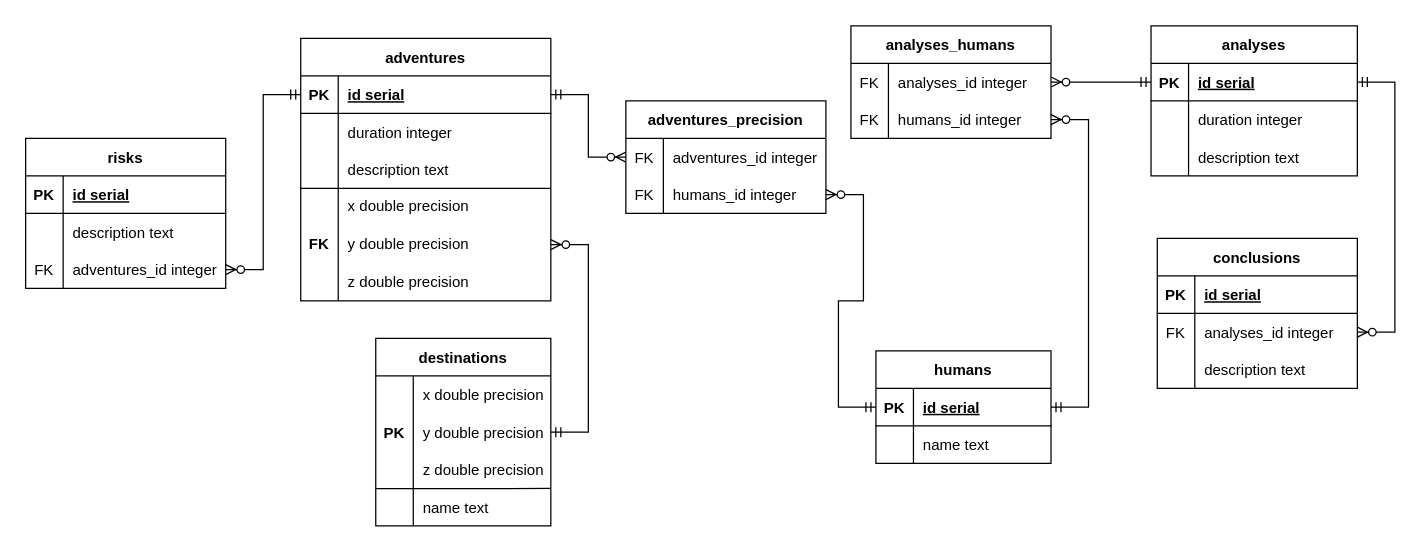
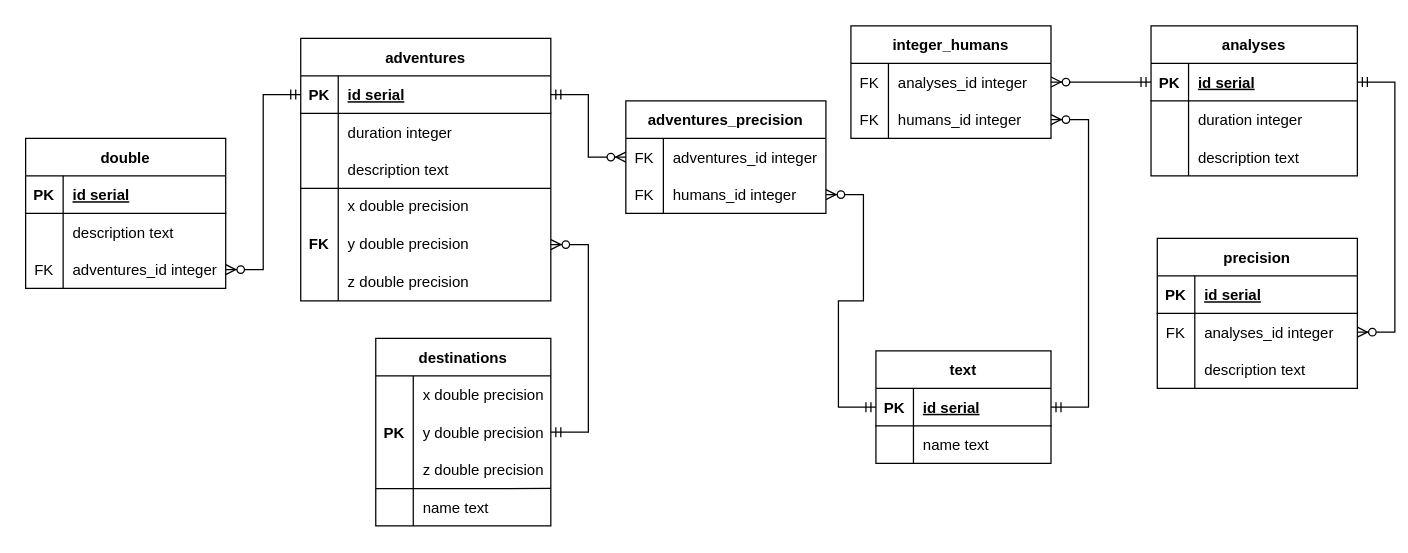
(950, 45) -> (950, 45)
(125, 158) -> (125, 158)
(1256, 258) -> (1256, 258)
(963, 370) -> (963, 370)
